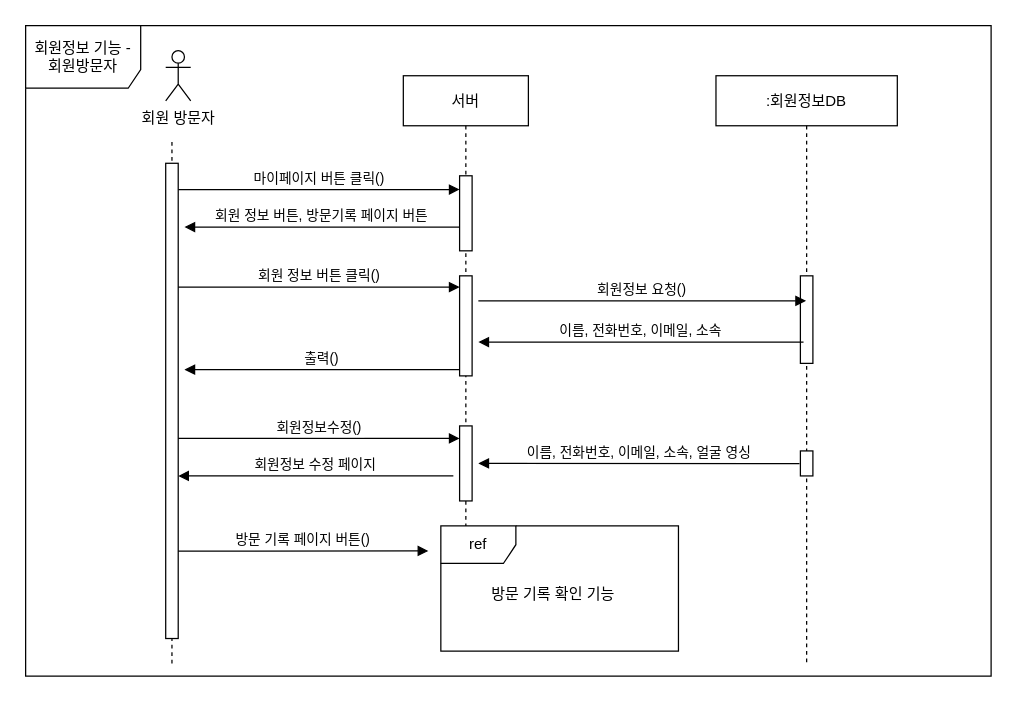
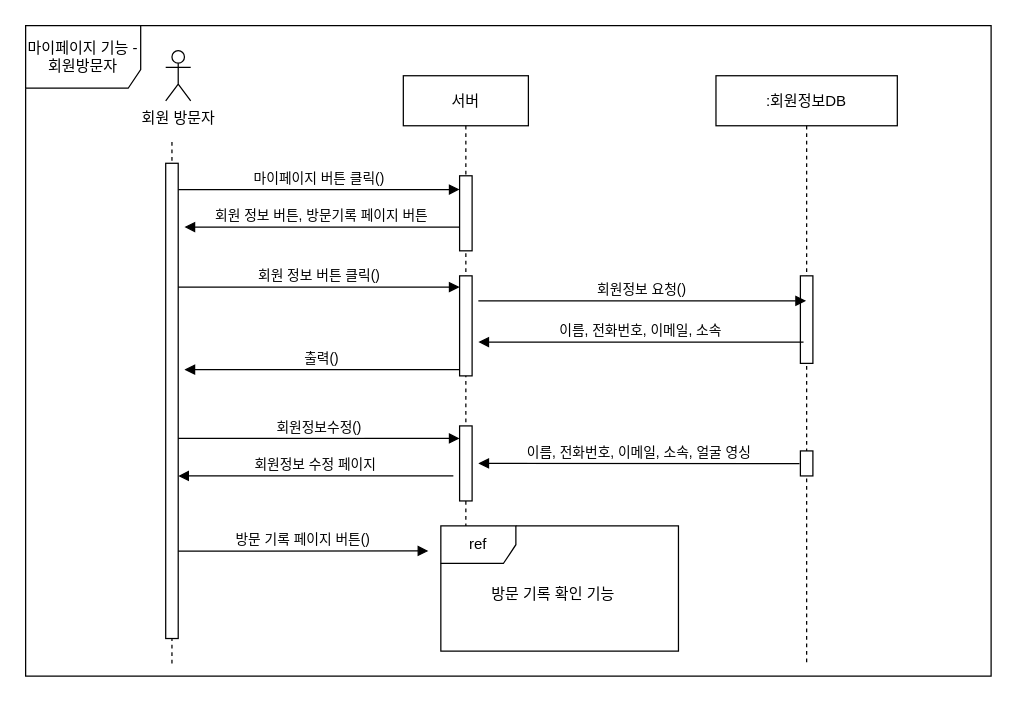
(83, 57) -> (83, 57)
